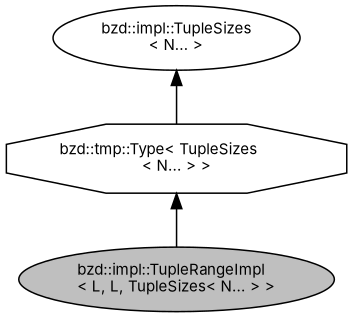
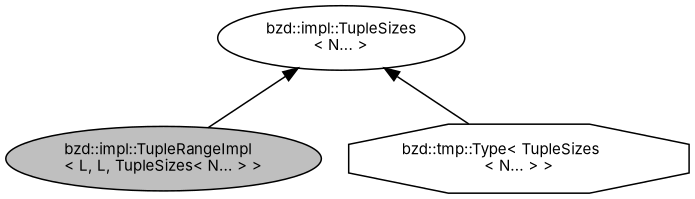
(177, 228) -> (247, 102)
